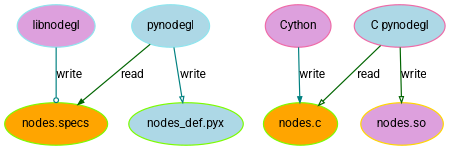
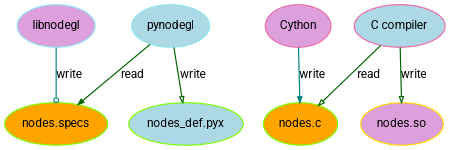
(400, 26) -> (400, 26)
(178, 72) -> (178, 72)
